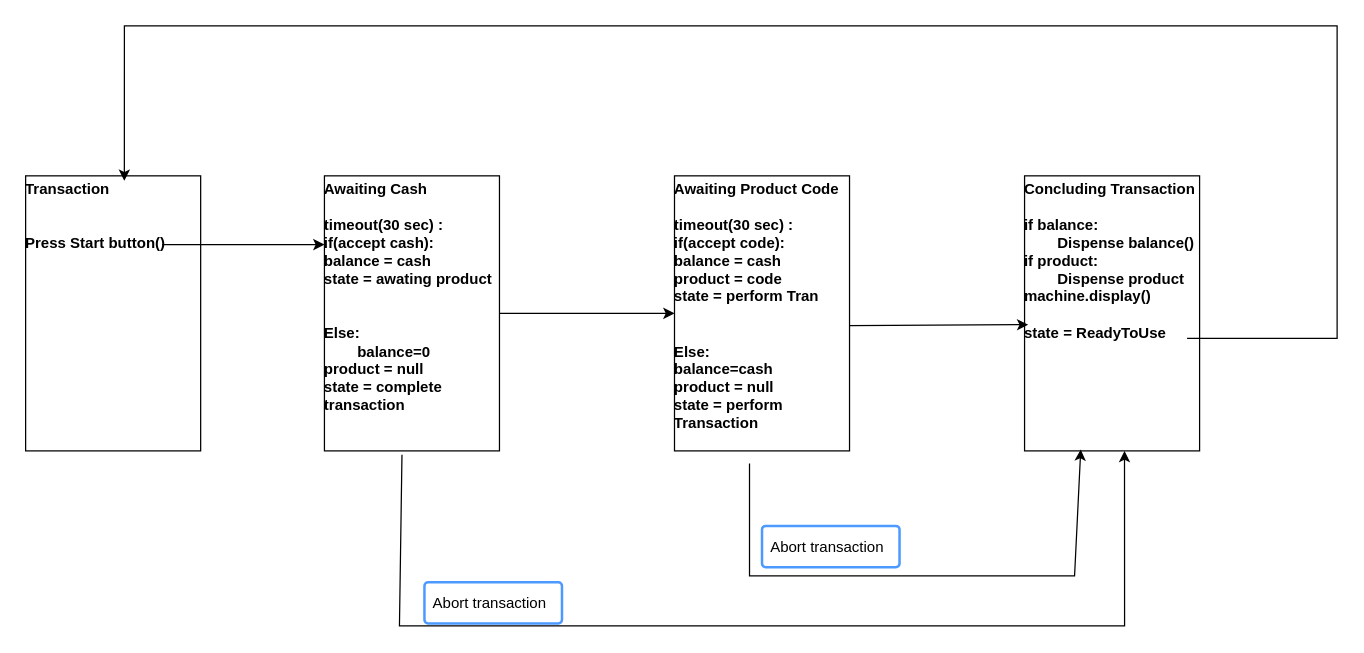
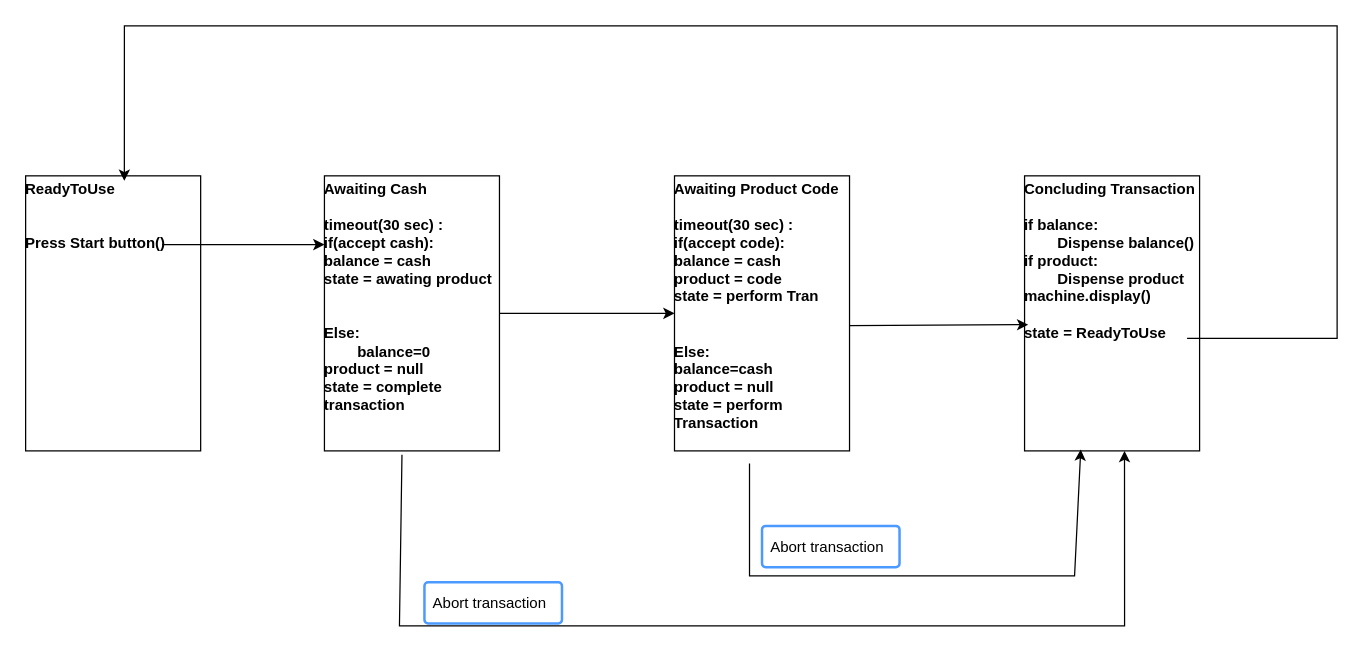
(106, 194) -> (106, 194)
